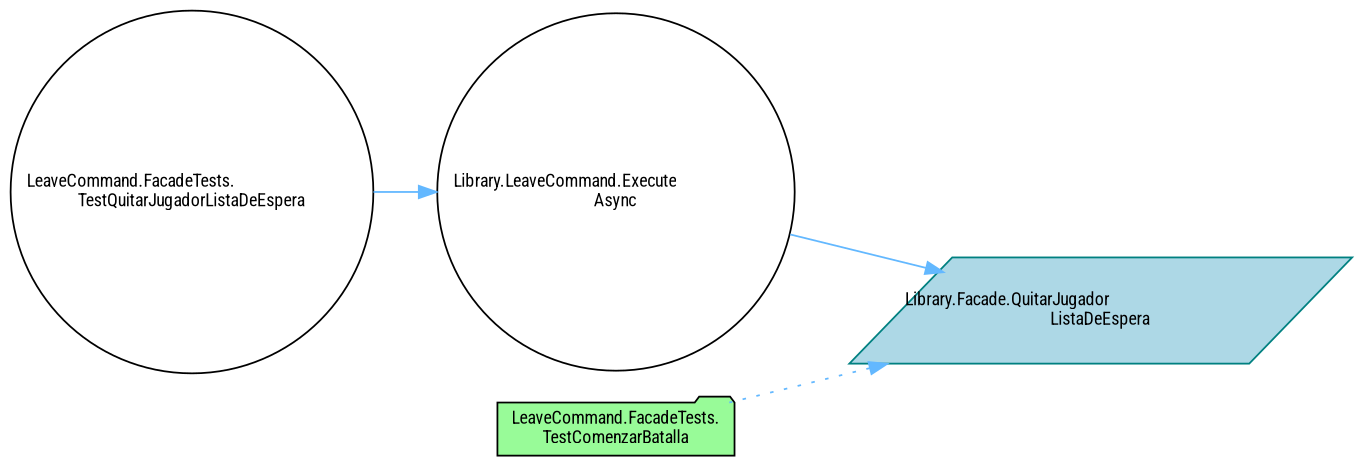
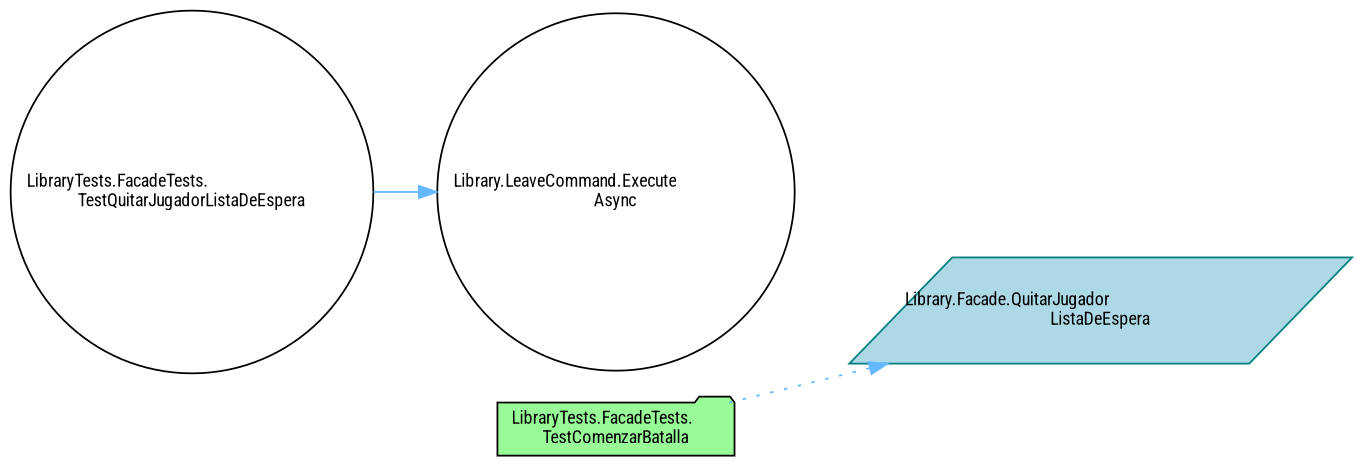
(192, 192) -> (192, 192)
(858, 251) -> none
(616, 429) -> (616, 429)
